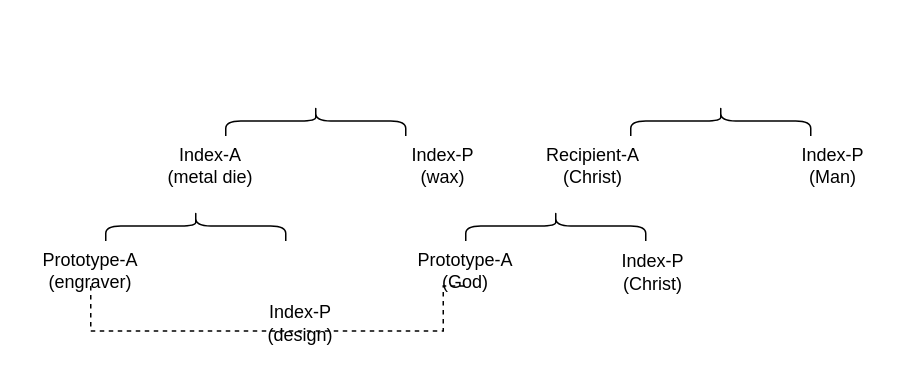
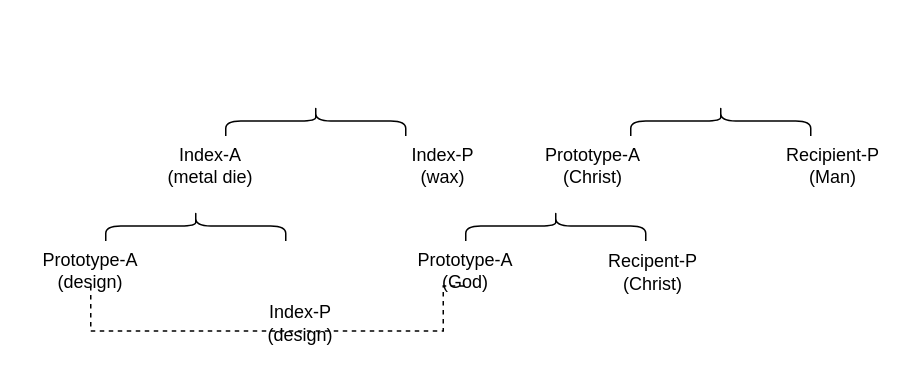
(593, 166) -> (593, 166)
(833, 166) -> (833, 166)
(91, 271) -> (91, 271)
(653, 272) -> (653, 272)
